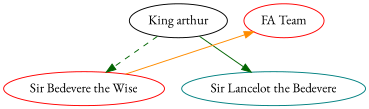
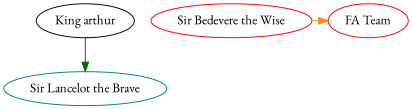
(136, 51) -> none
(274, 89) -> (85, 89)
